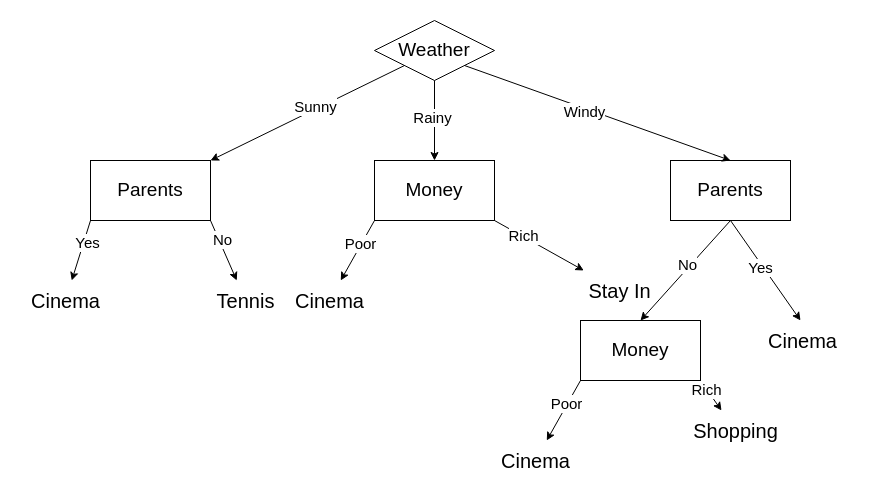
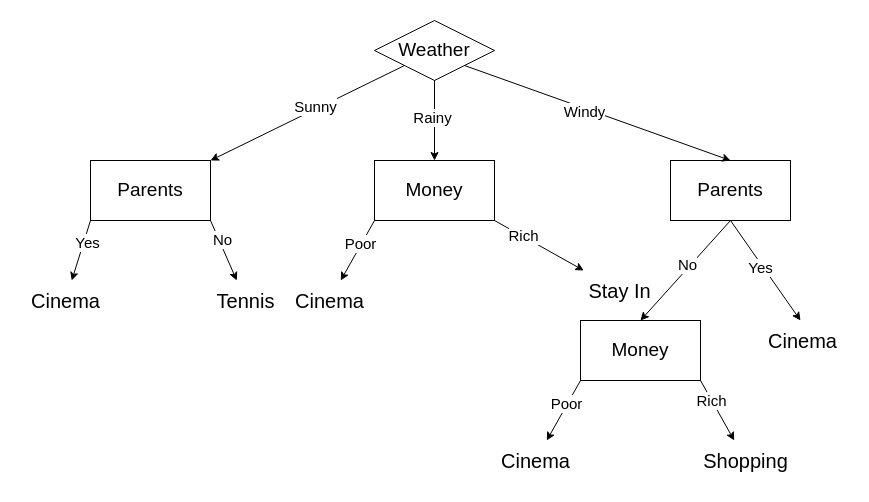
(736, 431) -> (746, 461)
